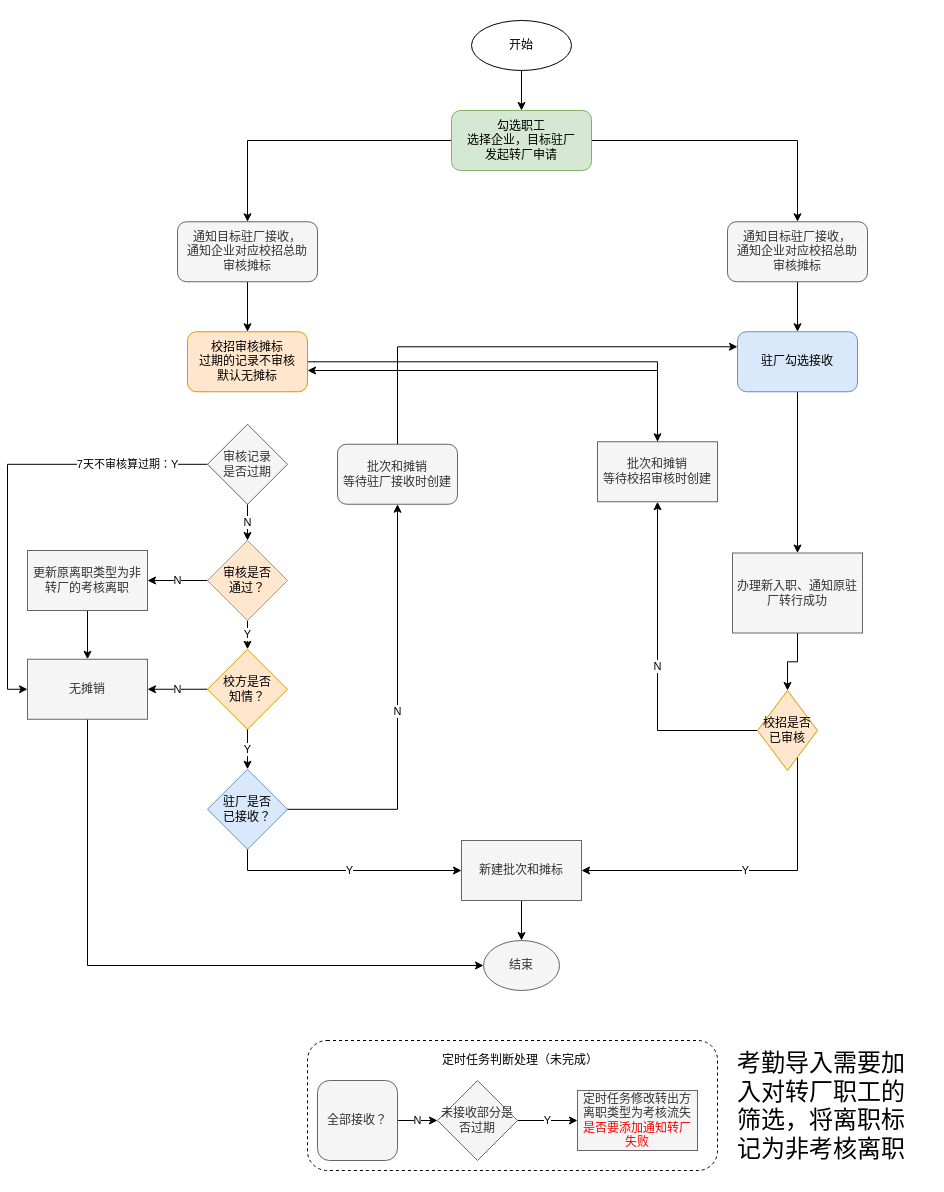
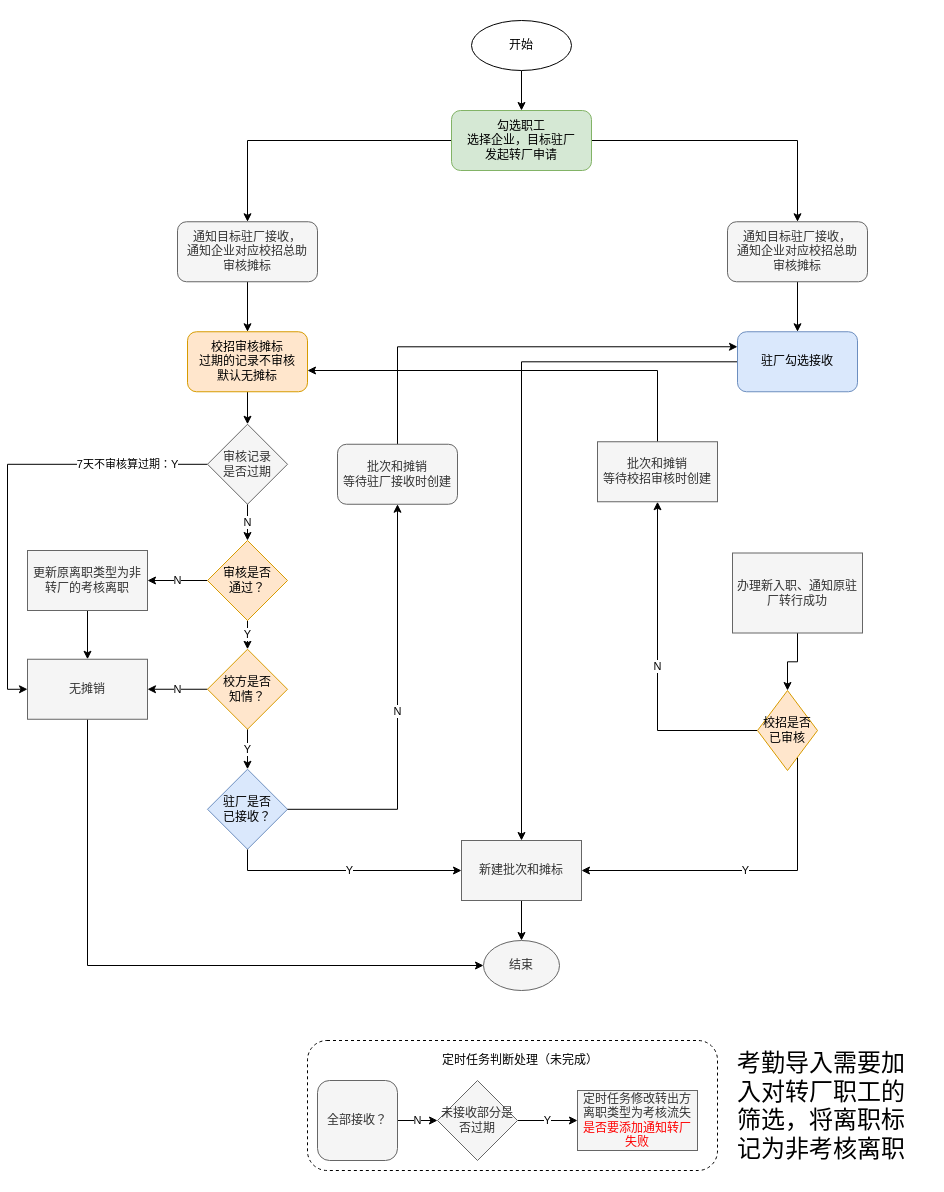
(413, 362) -> (248, 412)
(798, 469) -> (522, 598)
